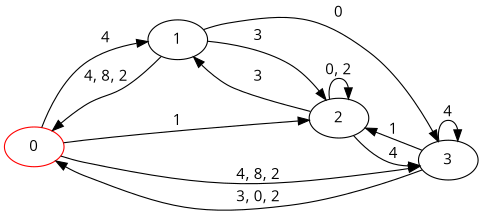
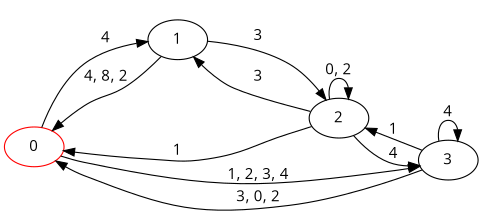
(339, 32) -> none
(181, 131) -> (196, 160)
(258, 175) -> (258, 175)
